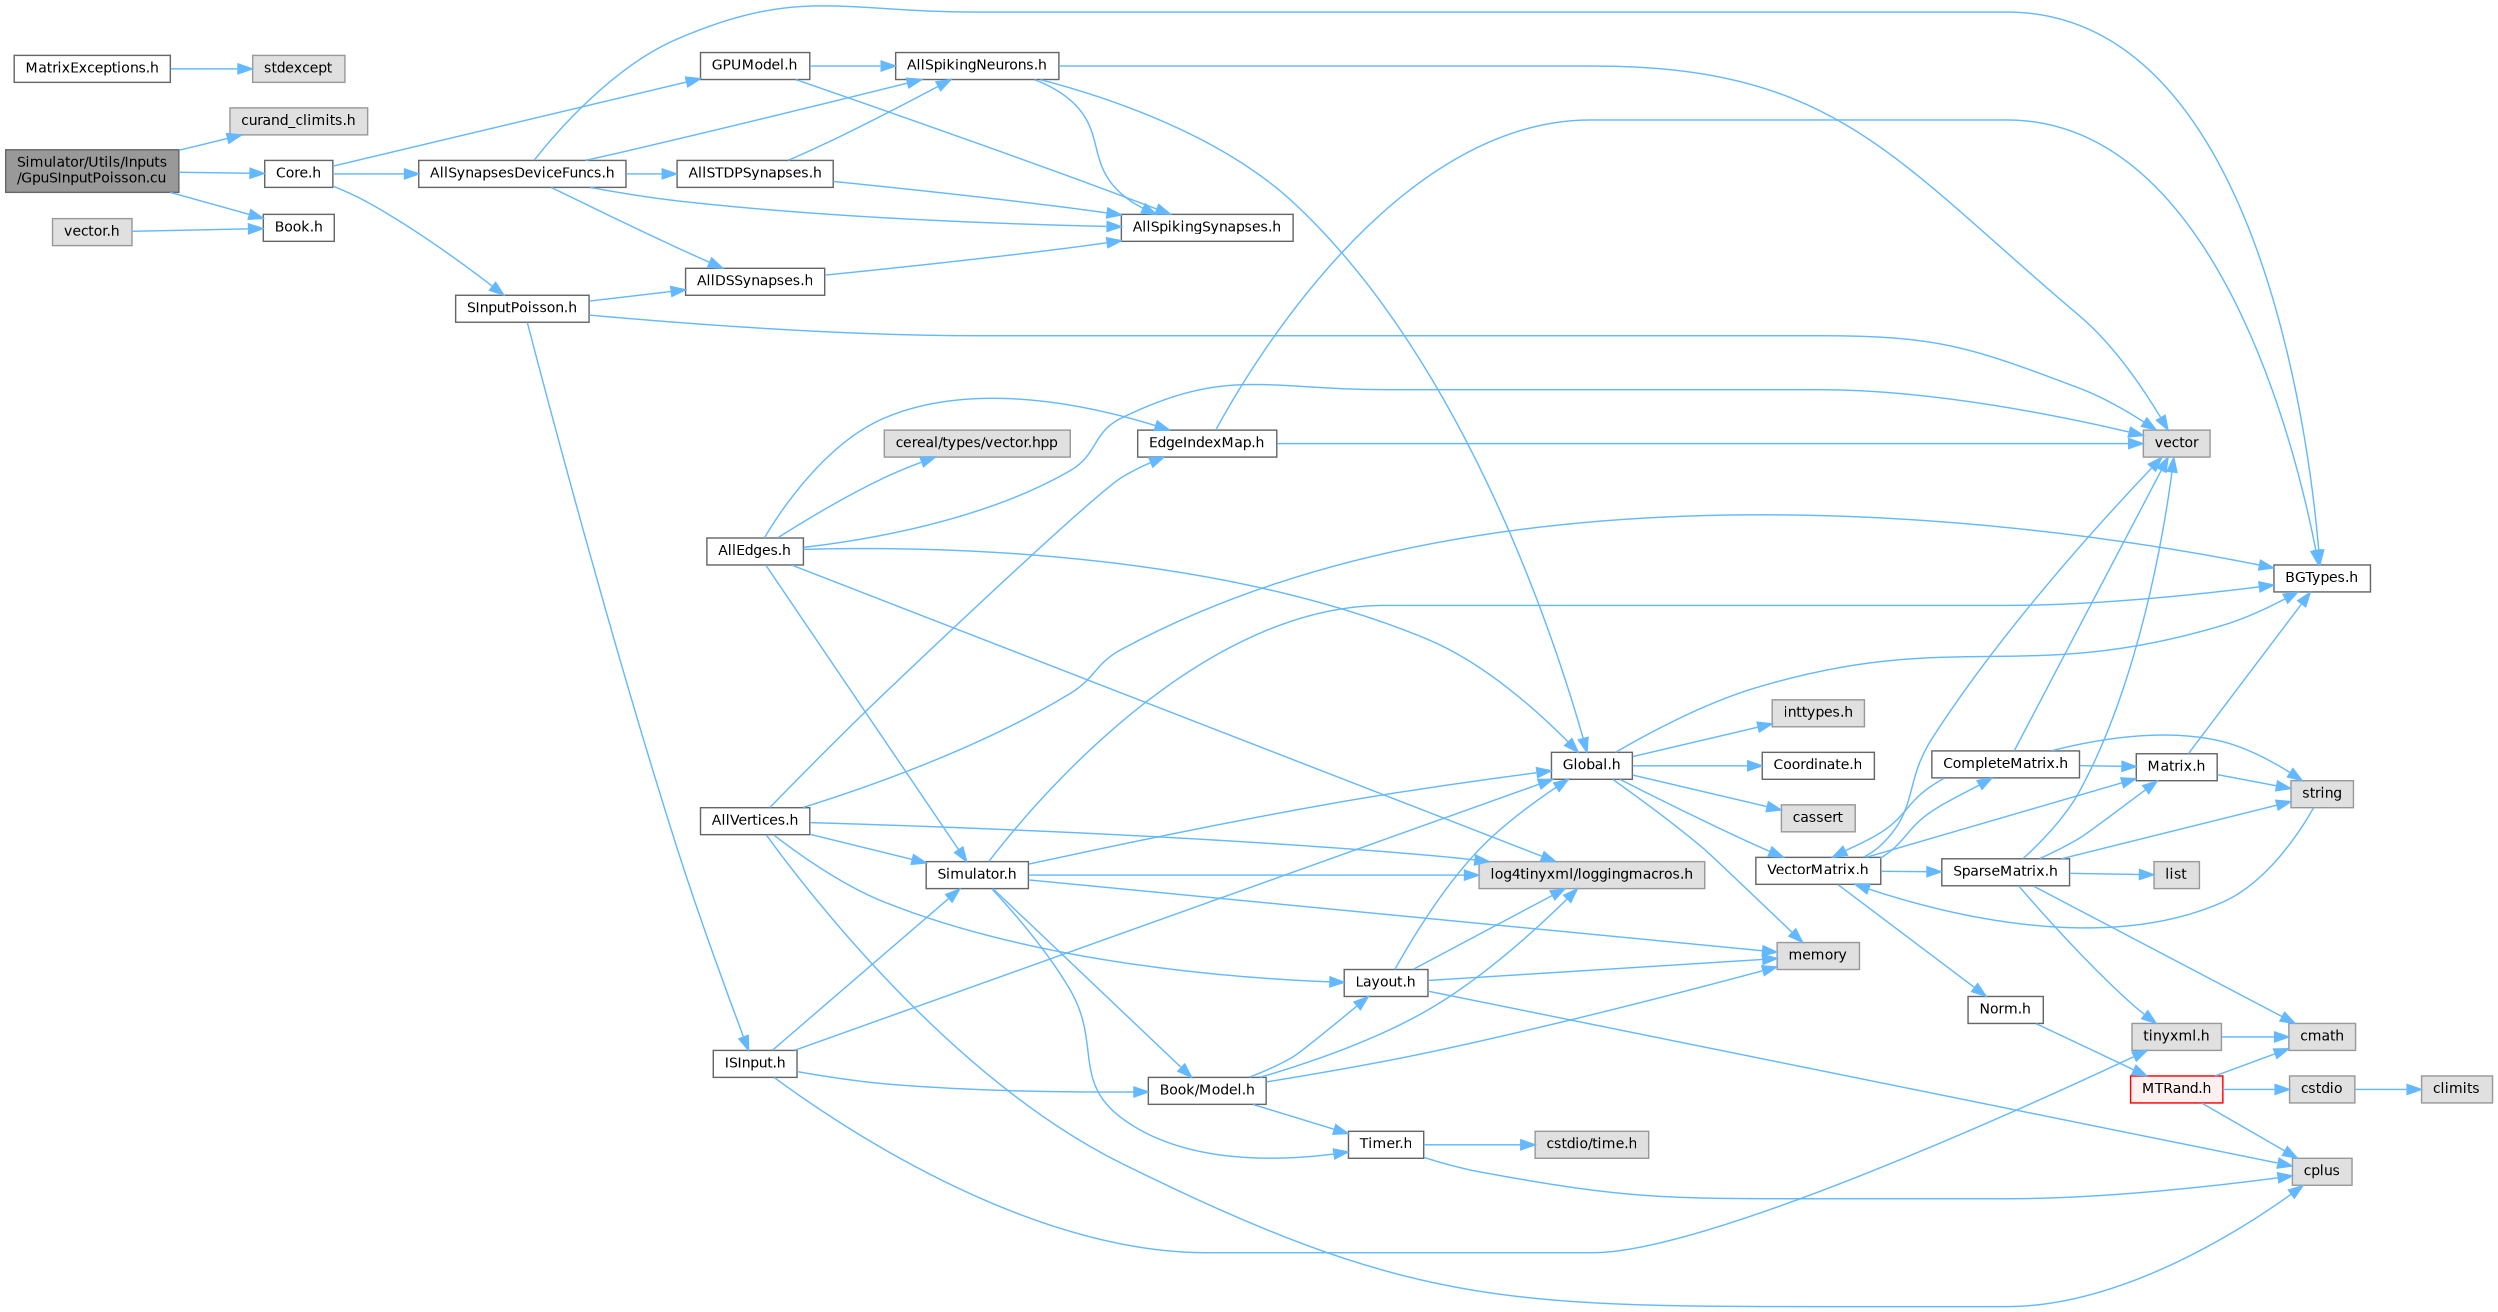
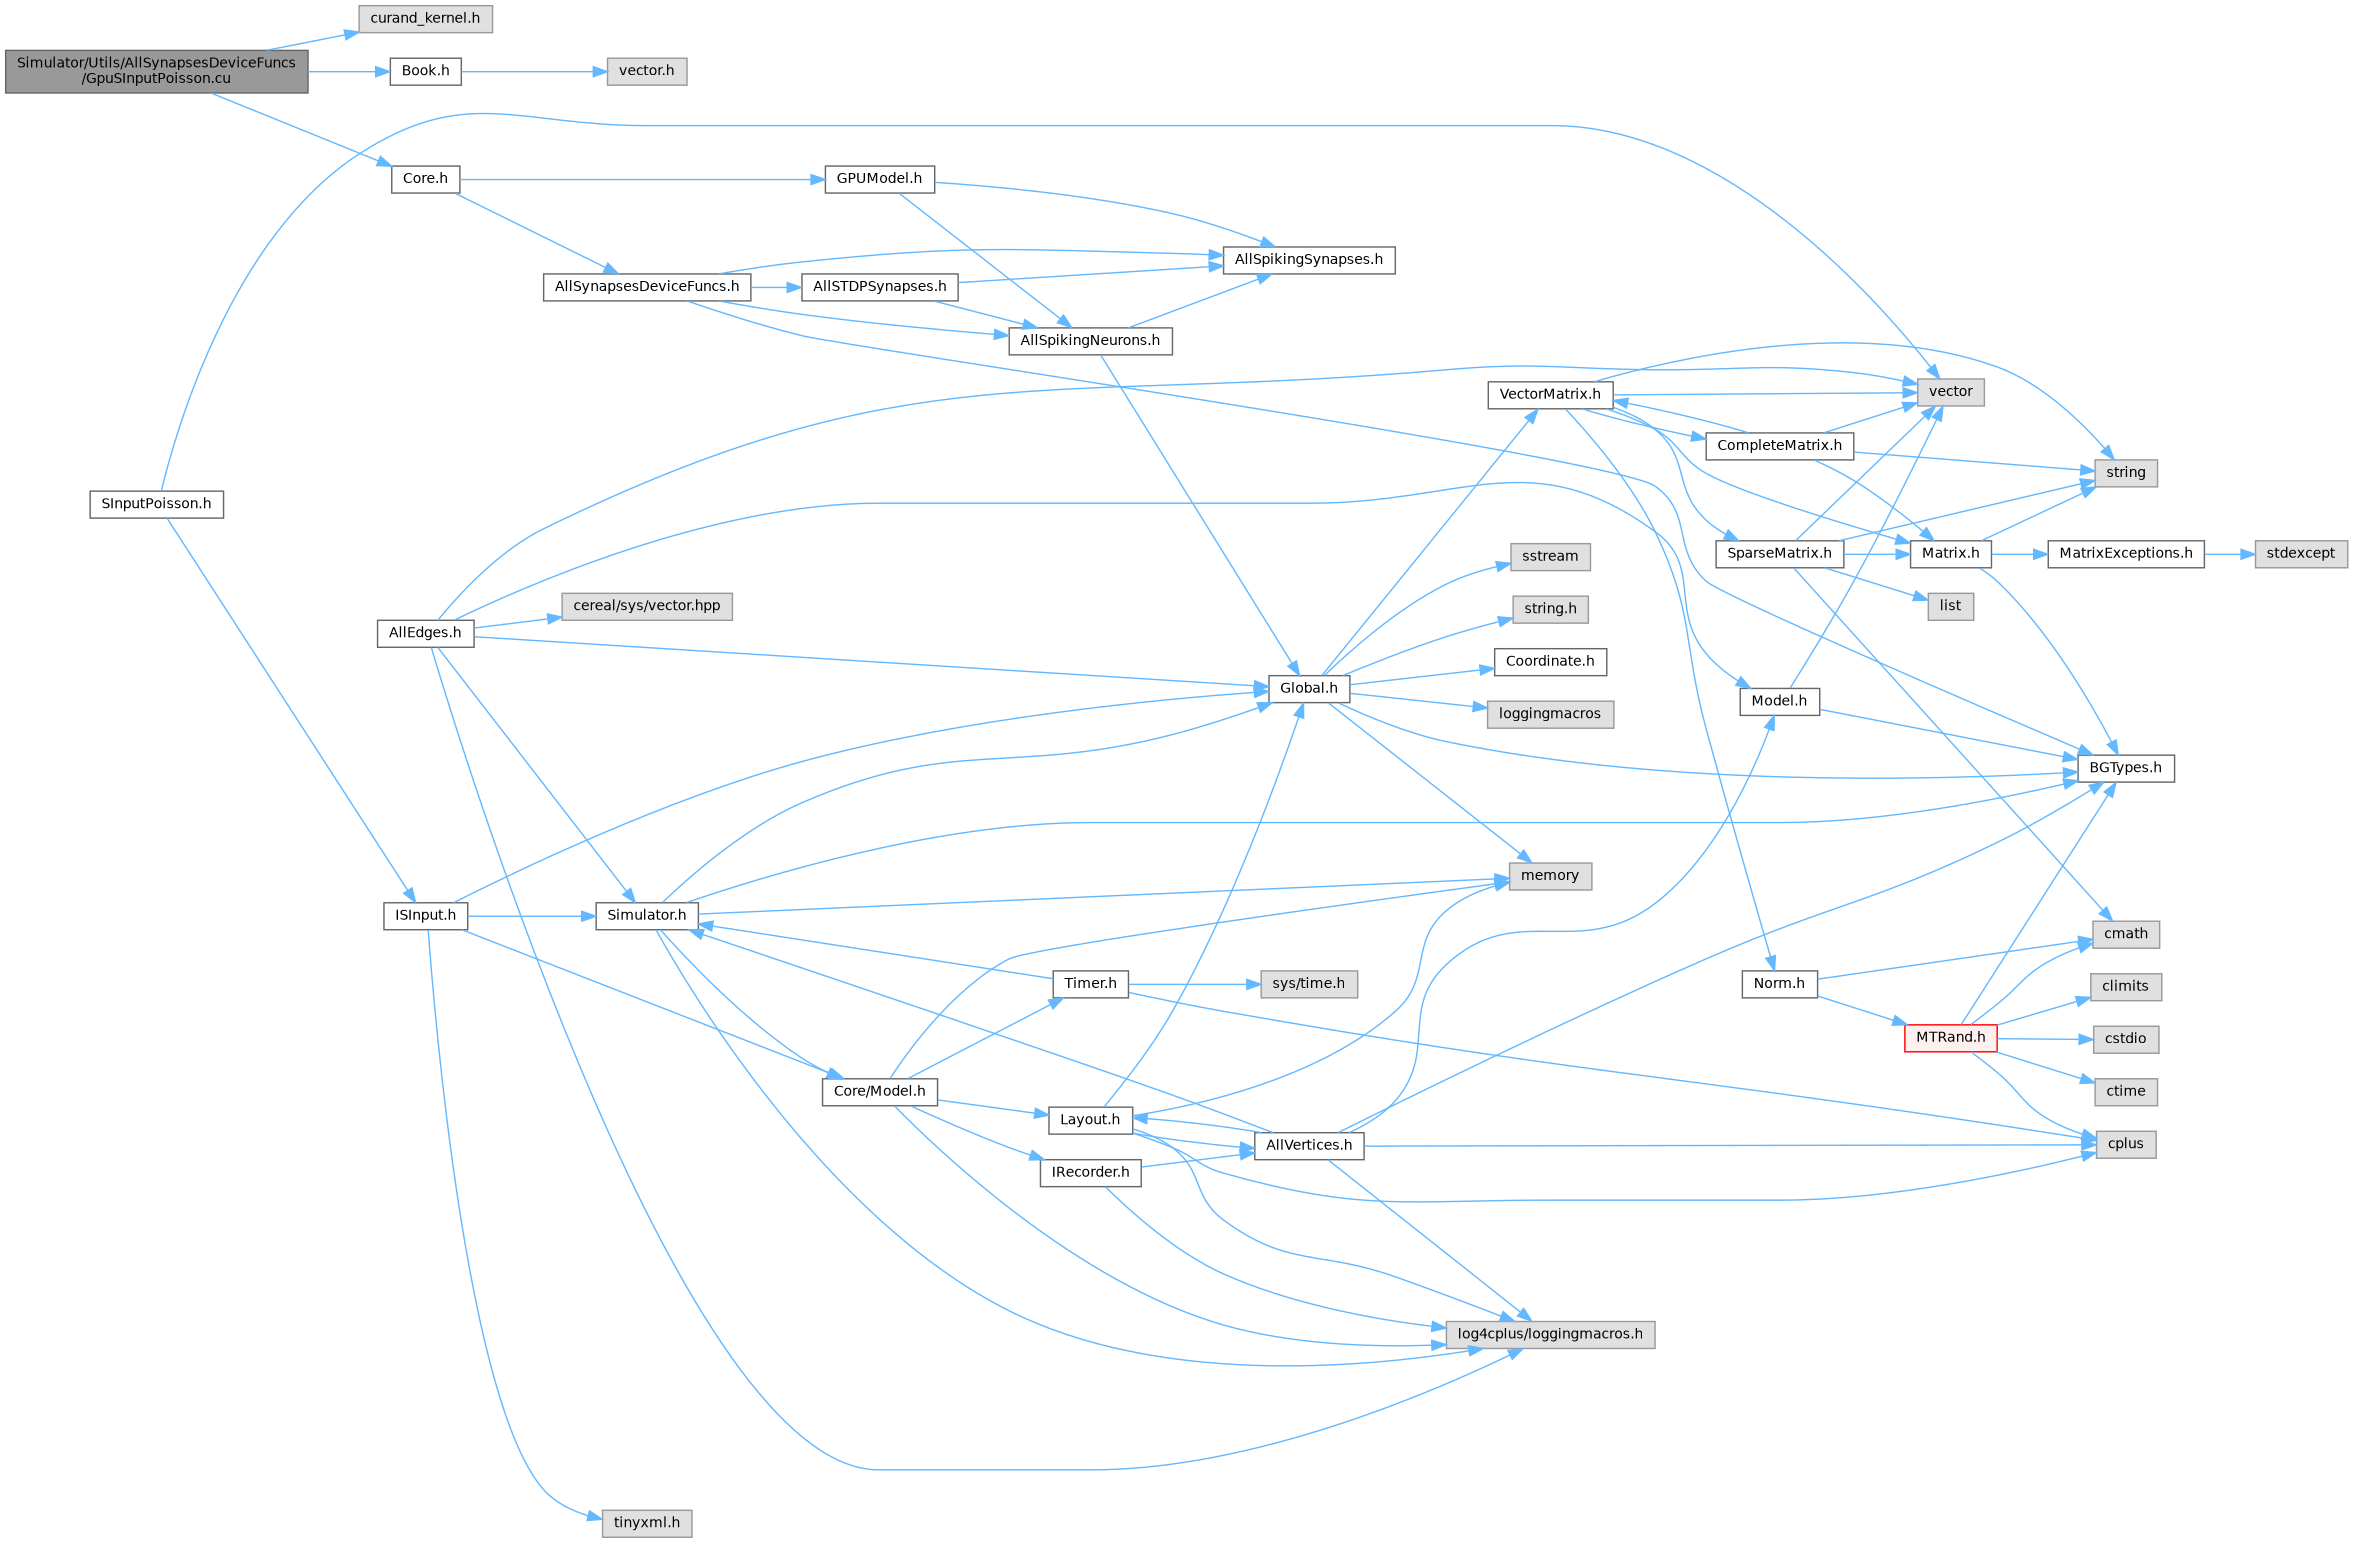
(1674, 70) -> none
(299, 121) -> (426, 19)
(92, 171) -> (157, 72)
(190, 230) -> (527, 72)
(416, 232) -> none
(755, 282) -> none
(977, 444) -> (647, 607)
(1207, 444) -> (1780, 702)
none -> (2013, 554)
none -> (1551, 557)
(1818, 713) -> (1551, 610)
(1818, 818) -> (1551, 715)
(1592, 875) -> (1551, 1335)
none -> (2035, 910)
(2136, 925) -> (1863, 344)
(2079, 953) -> none
(2248, 1037) -> (1948, 960)
(2381, 1089) -> (2037, 1013)
(1207, 1091) -> (880, 1092)
none -> (2126, 1092)
(1104, 1101) -> (883, 952)
none -> (1186, 1141)
(1592, 1145) -> (1309, 984)
none -> (1091, 1173)
